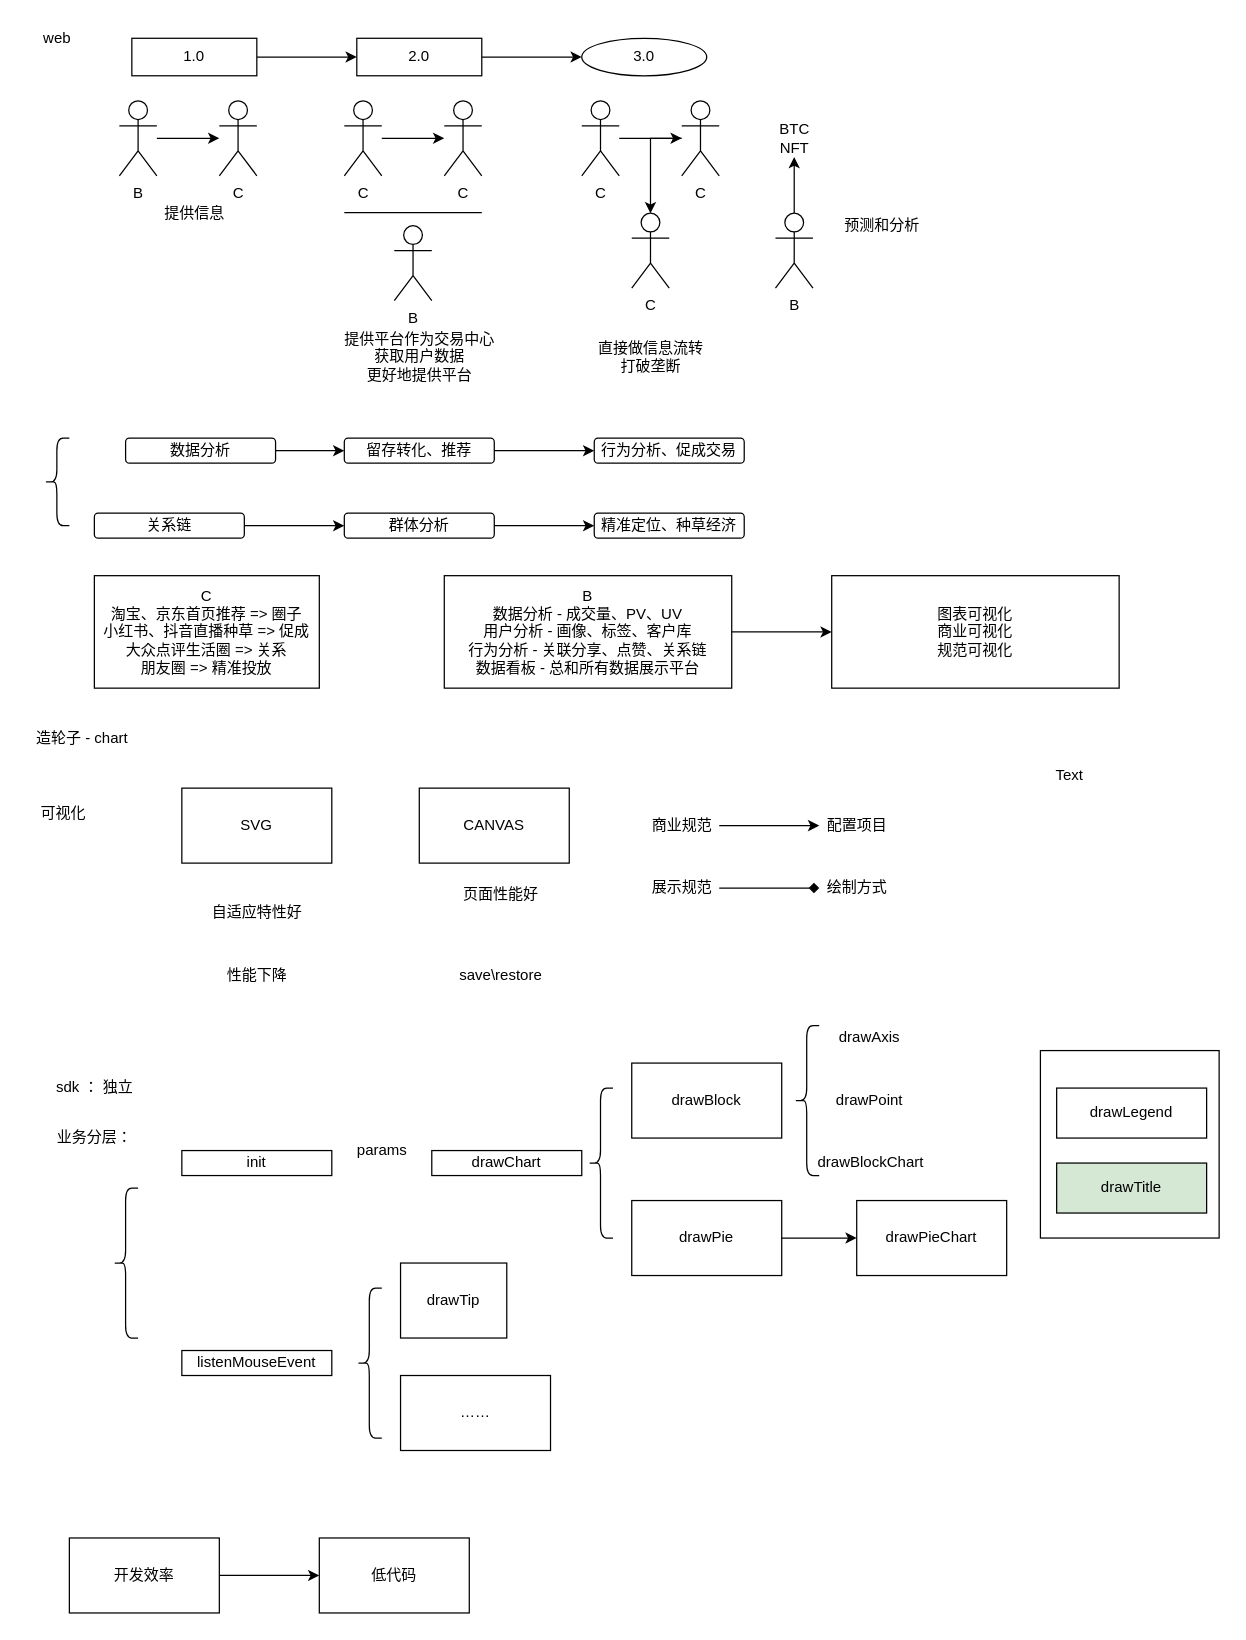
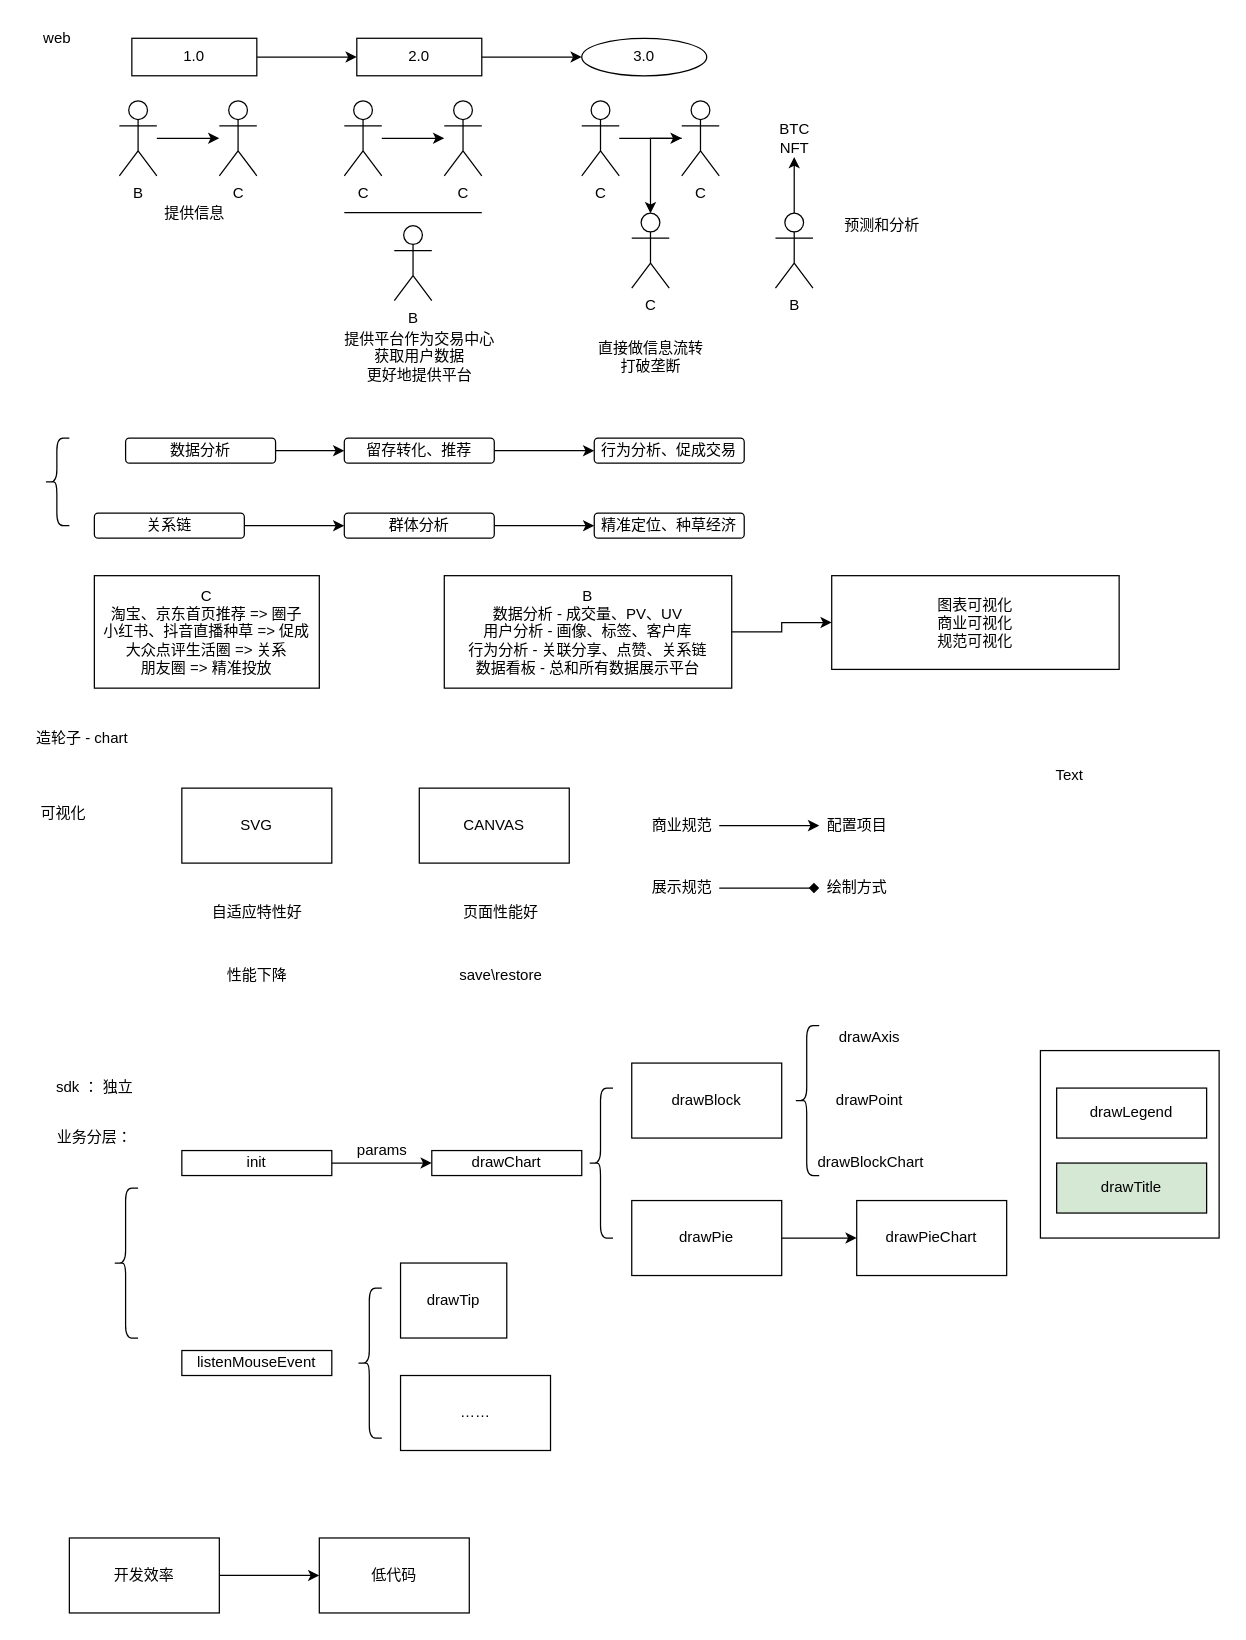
(976, 632) -> (976, 623)
(501, 894) -> (501, 913)
none -> (378, 1163)
